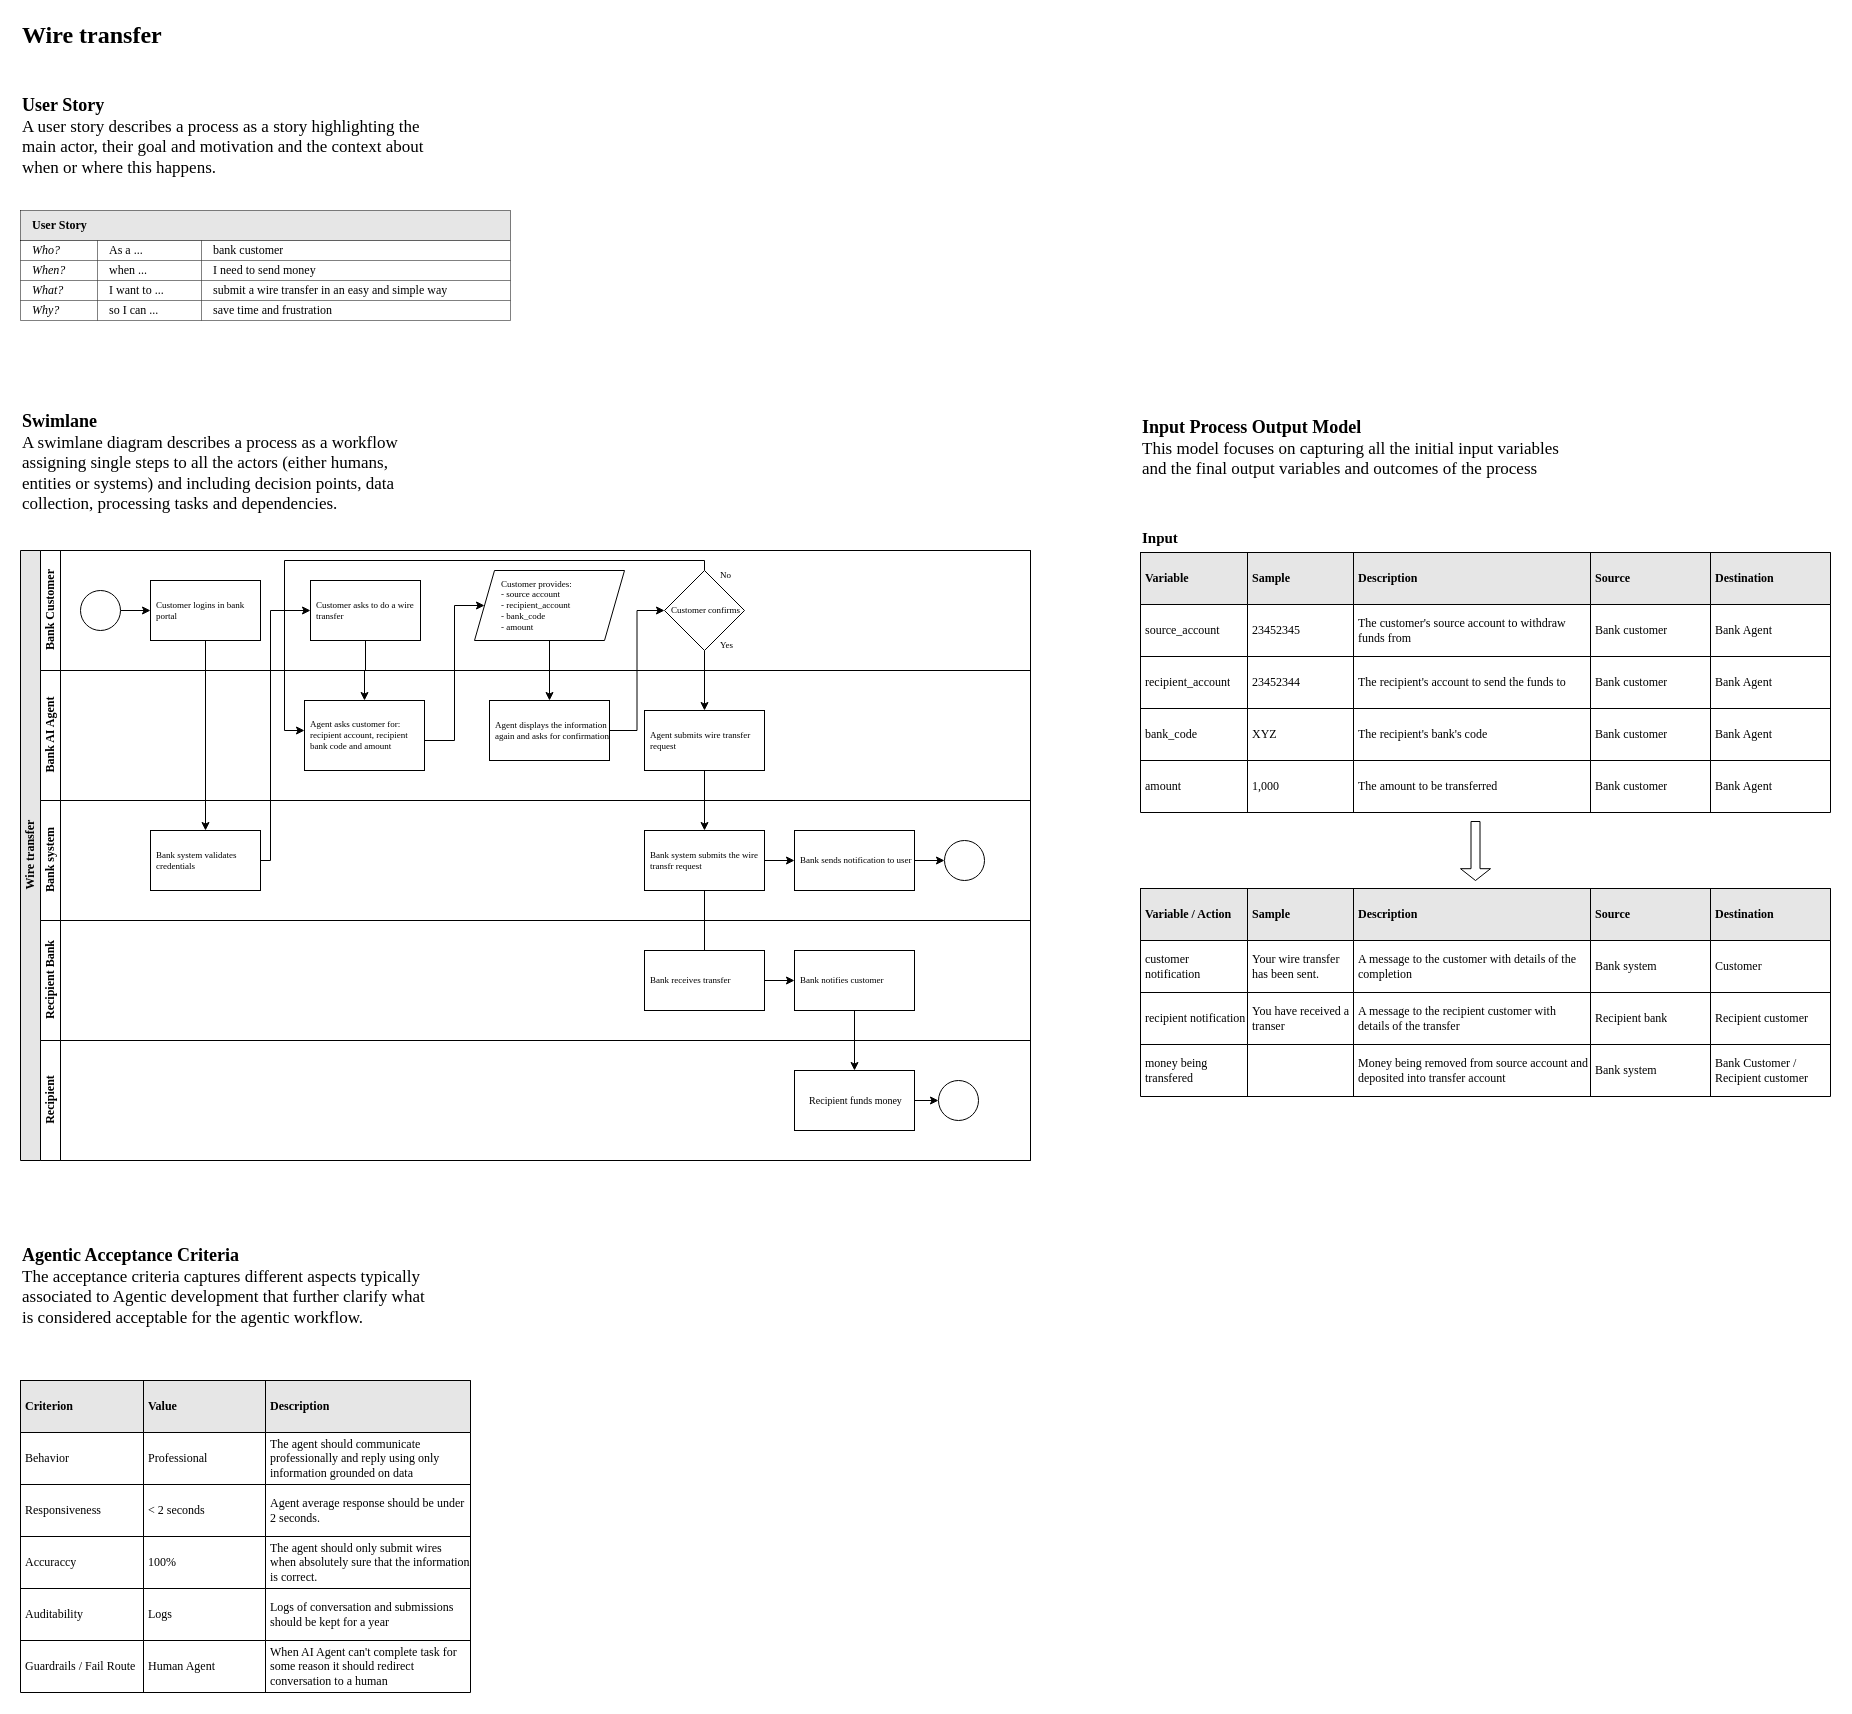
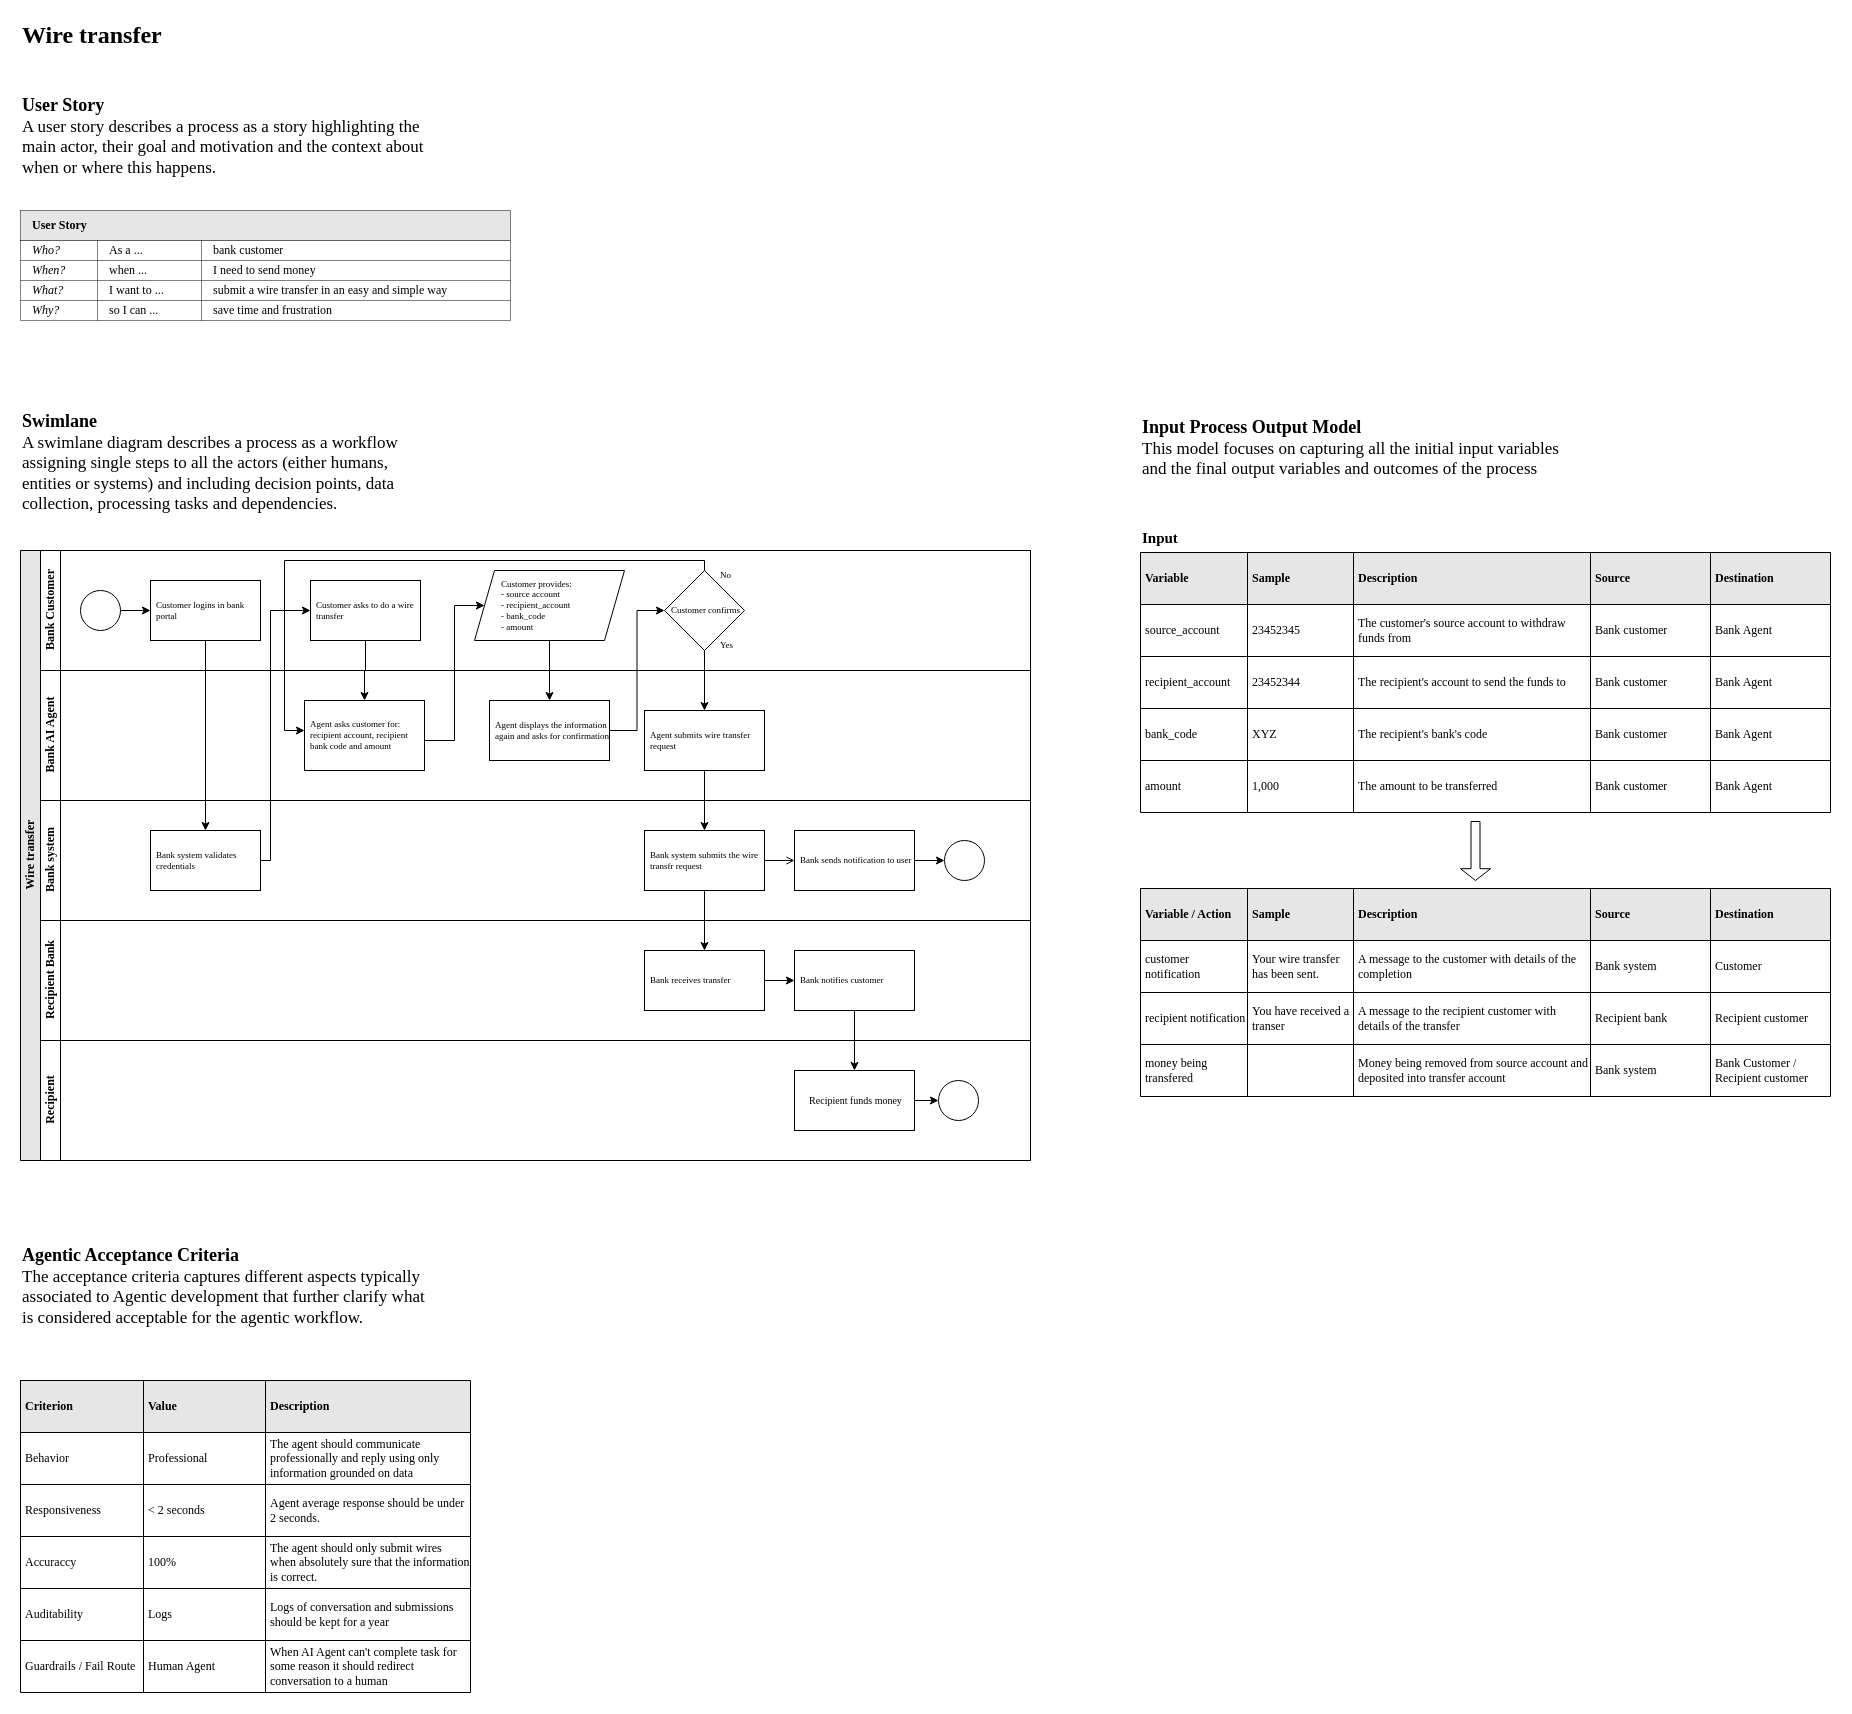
(786, 861) -> (788, 861)
(705, 945) -> (705, 942)
